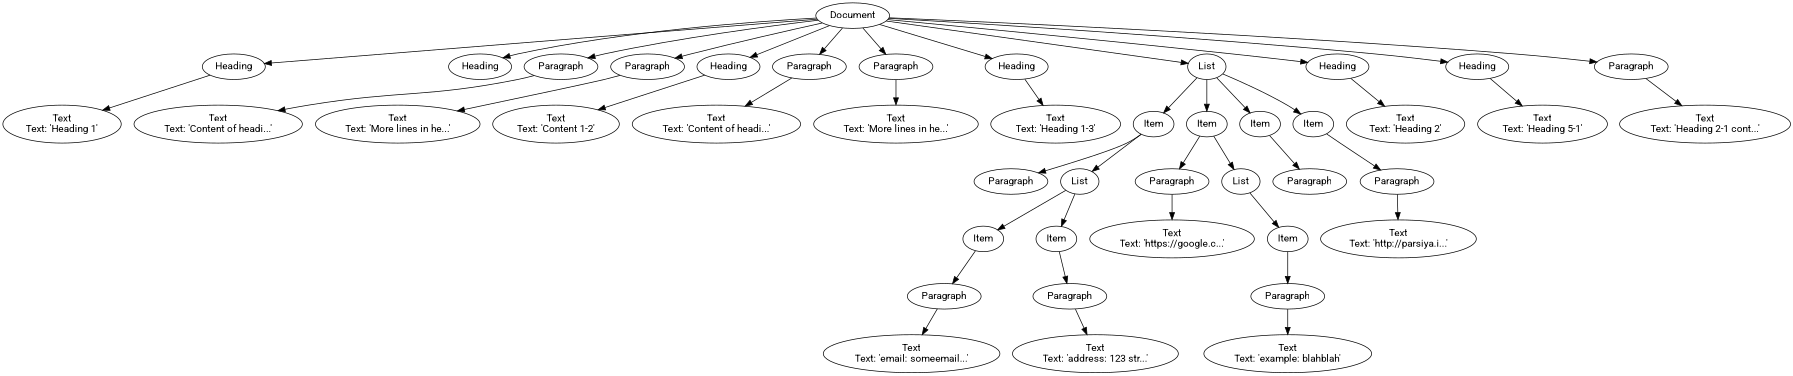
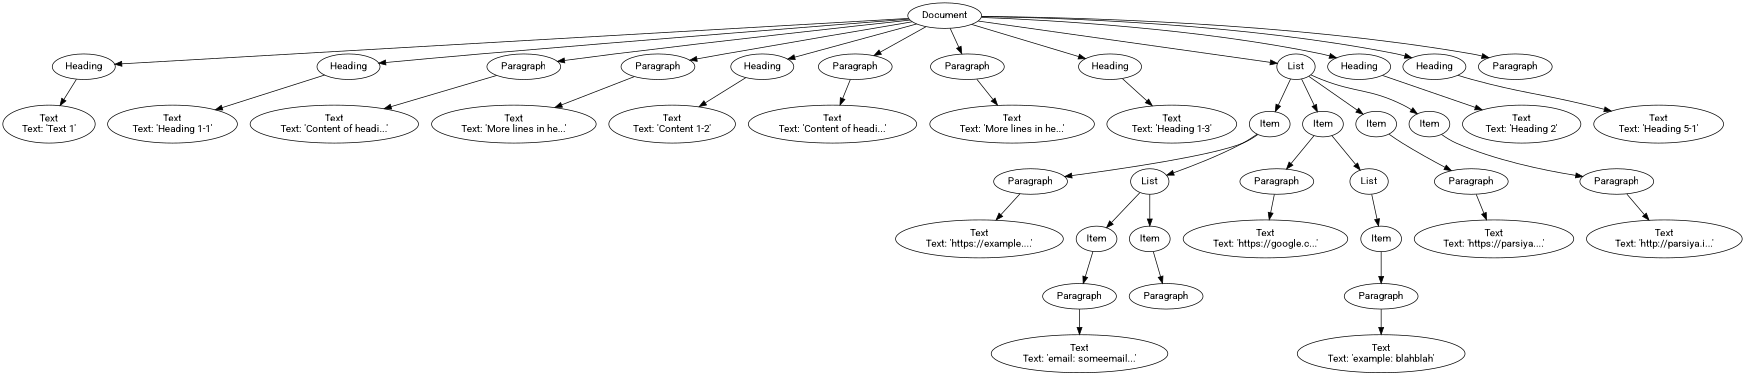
(62, 124) -> (49, 124)
none -> (172, 124)
(1705, 124) -> none
none -> (979, 239)
none -> (1494, 239)
(1095, 354) -> none
